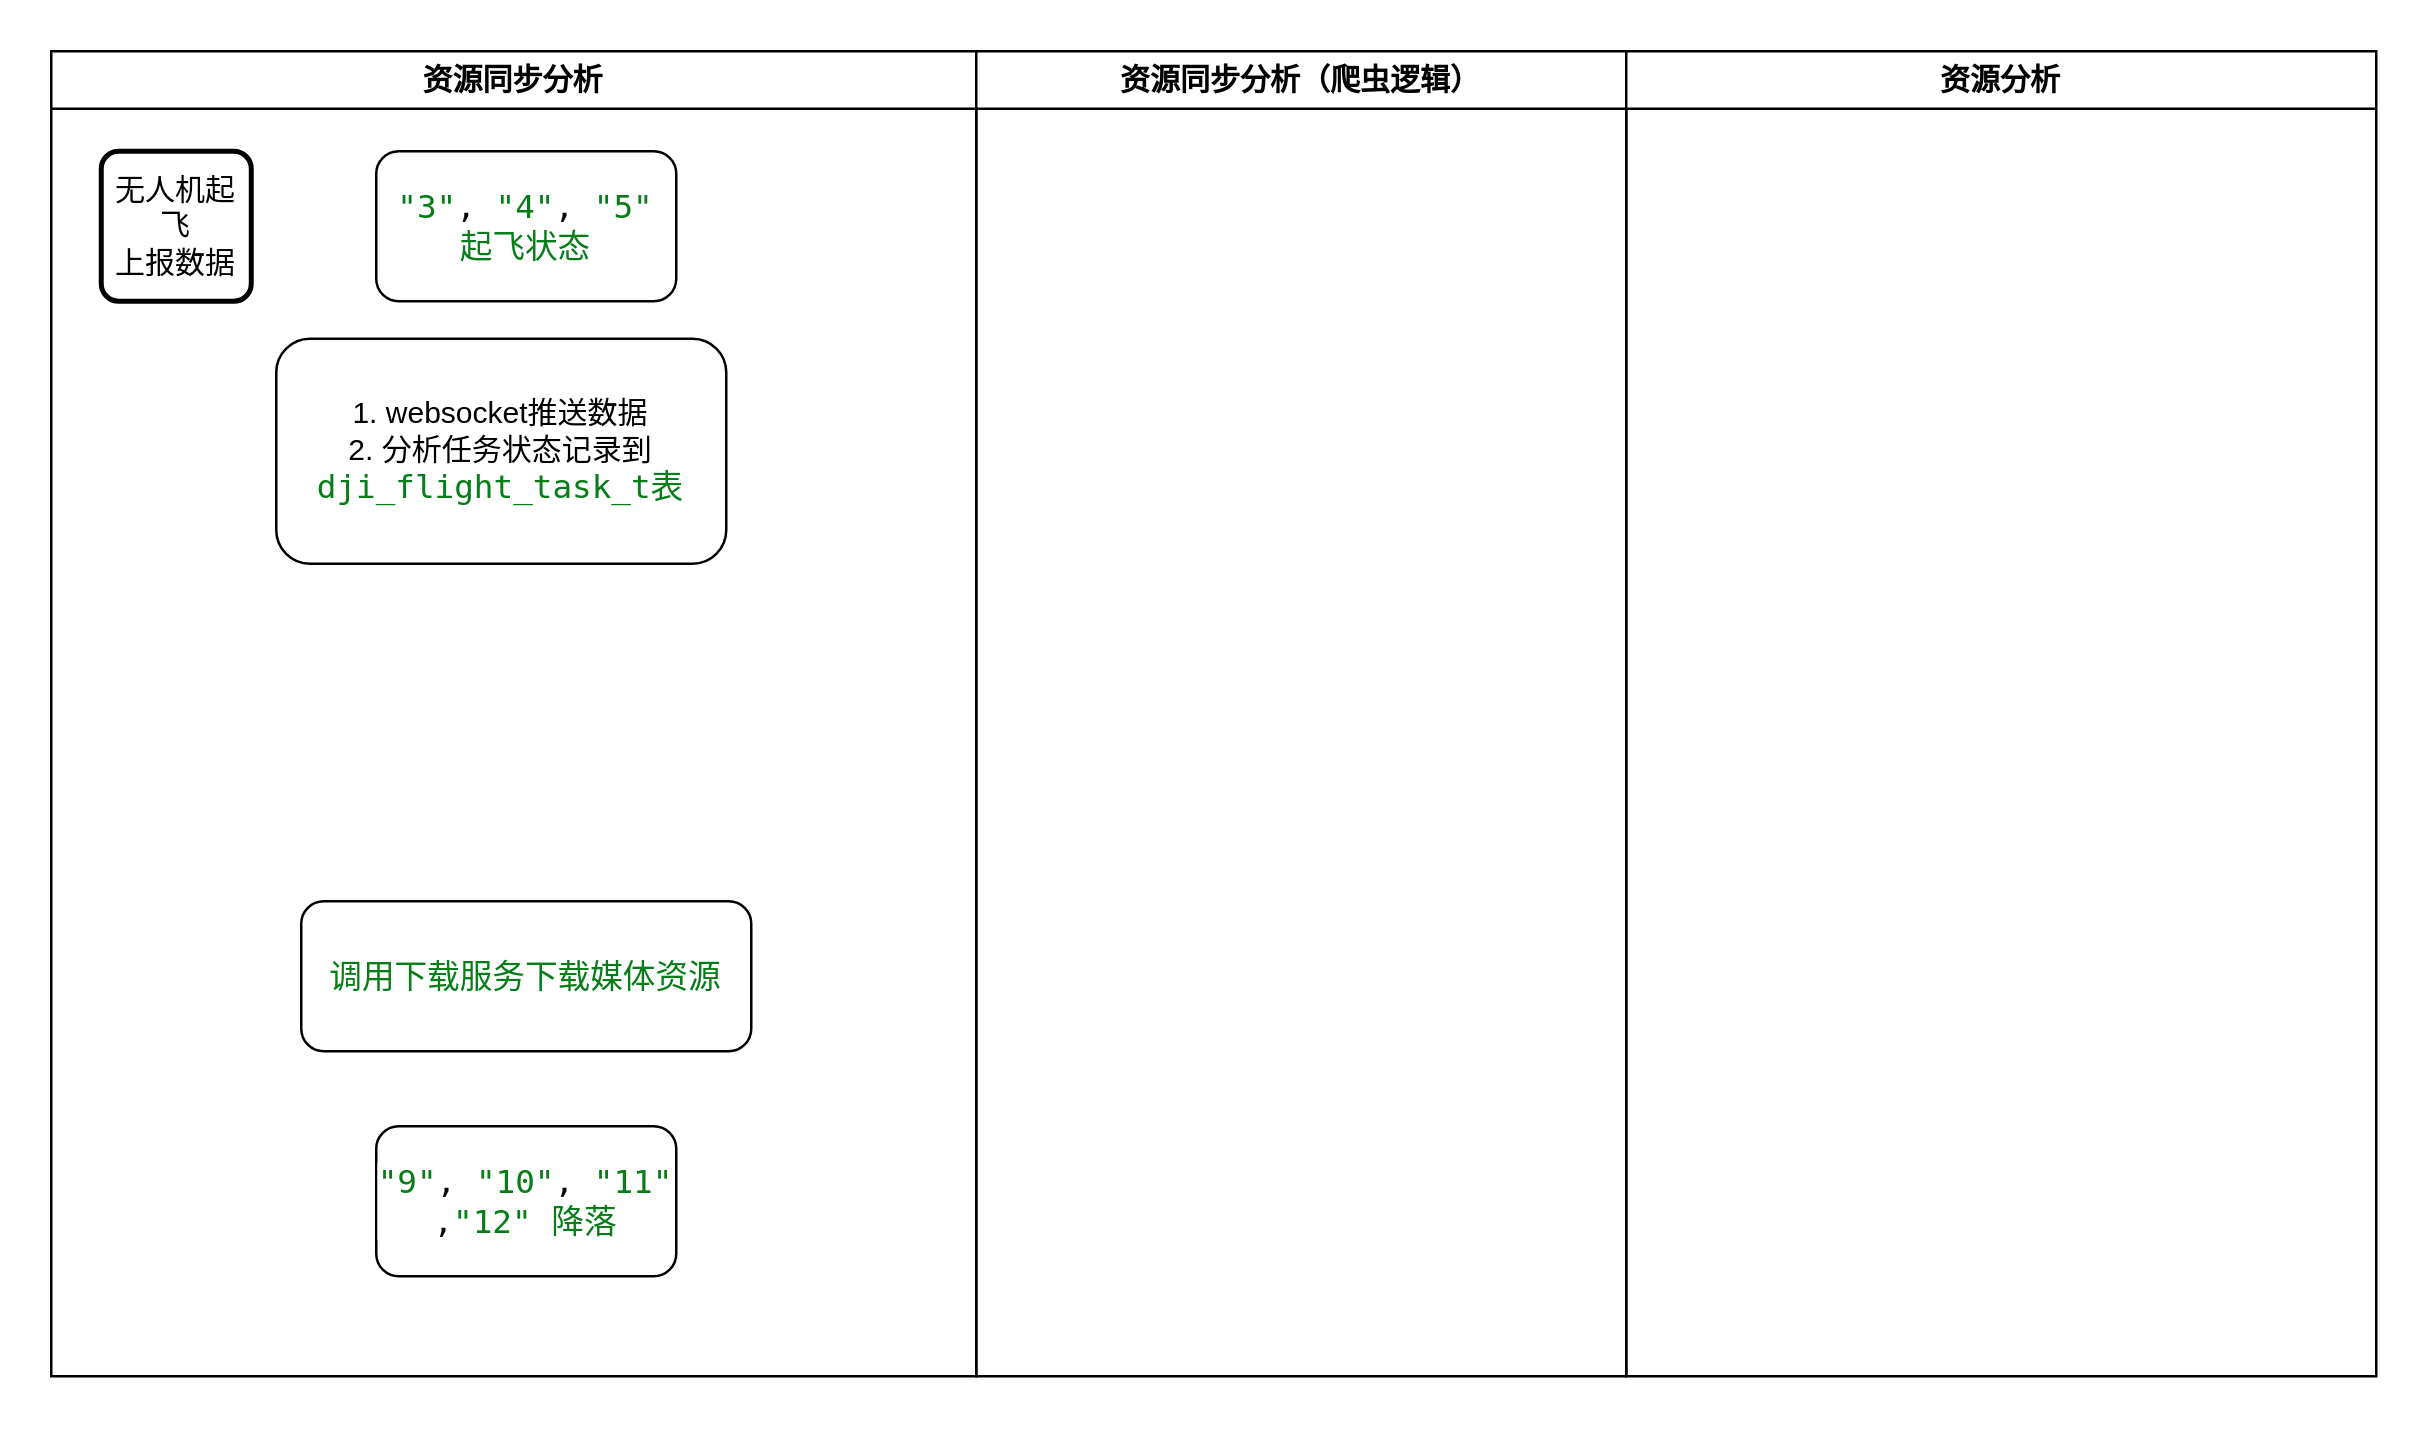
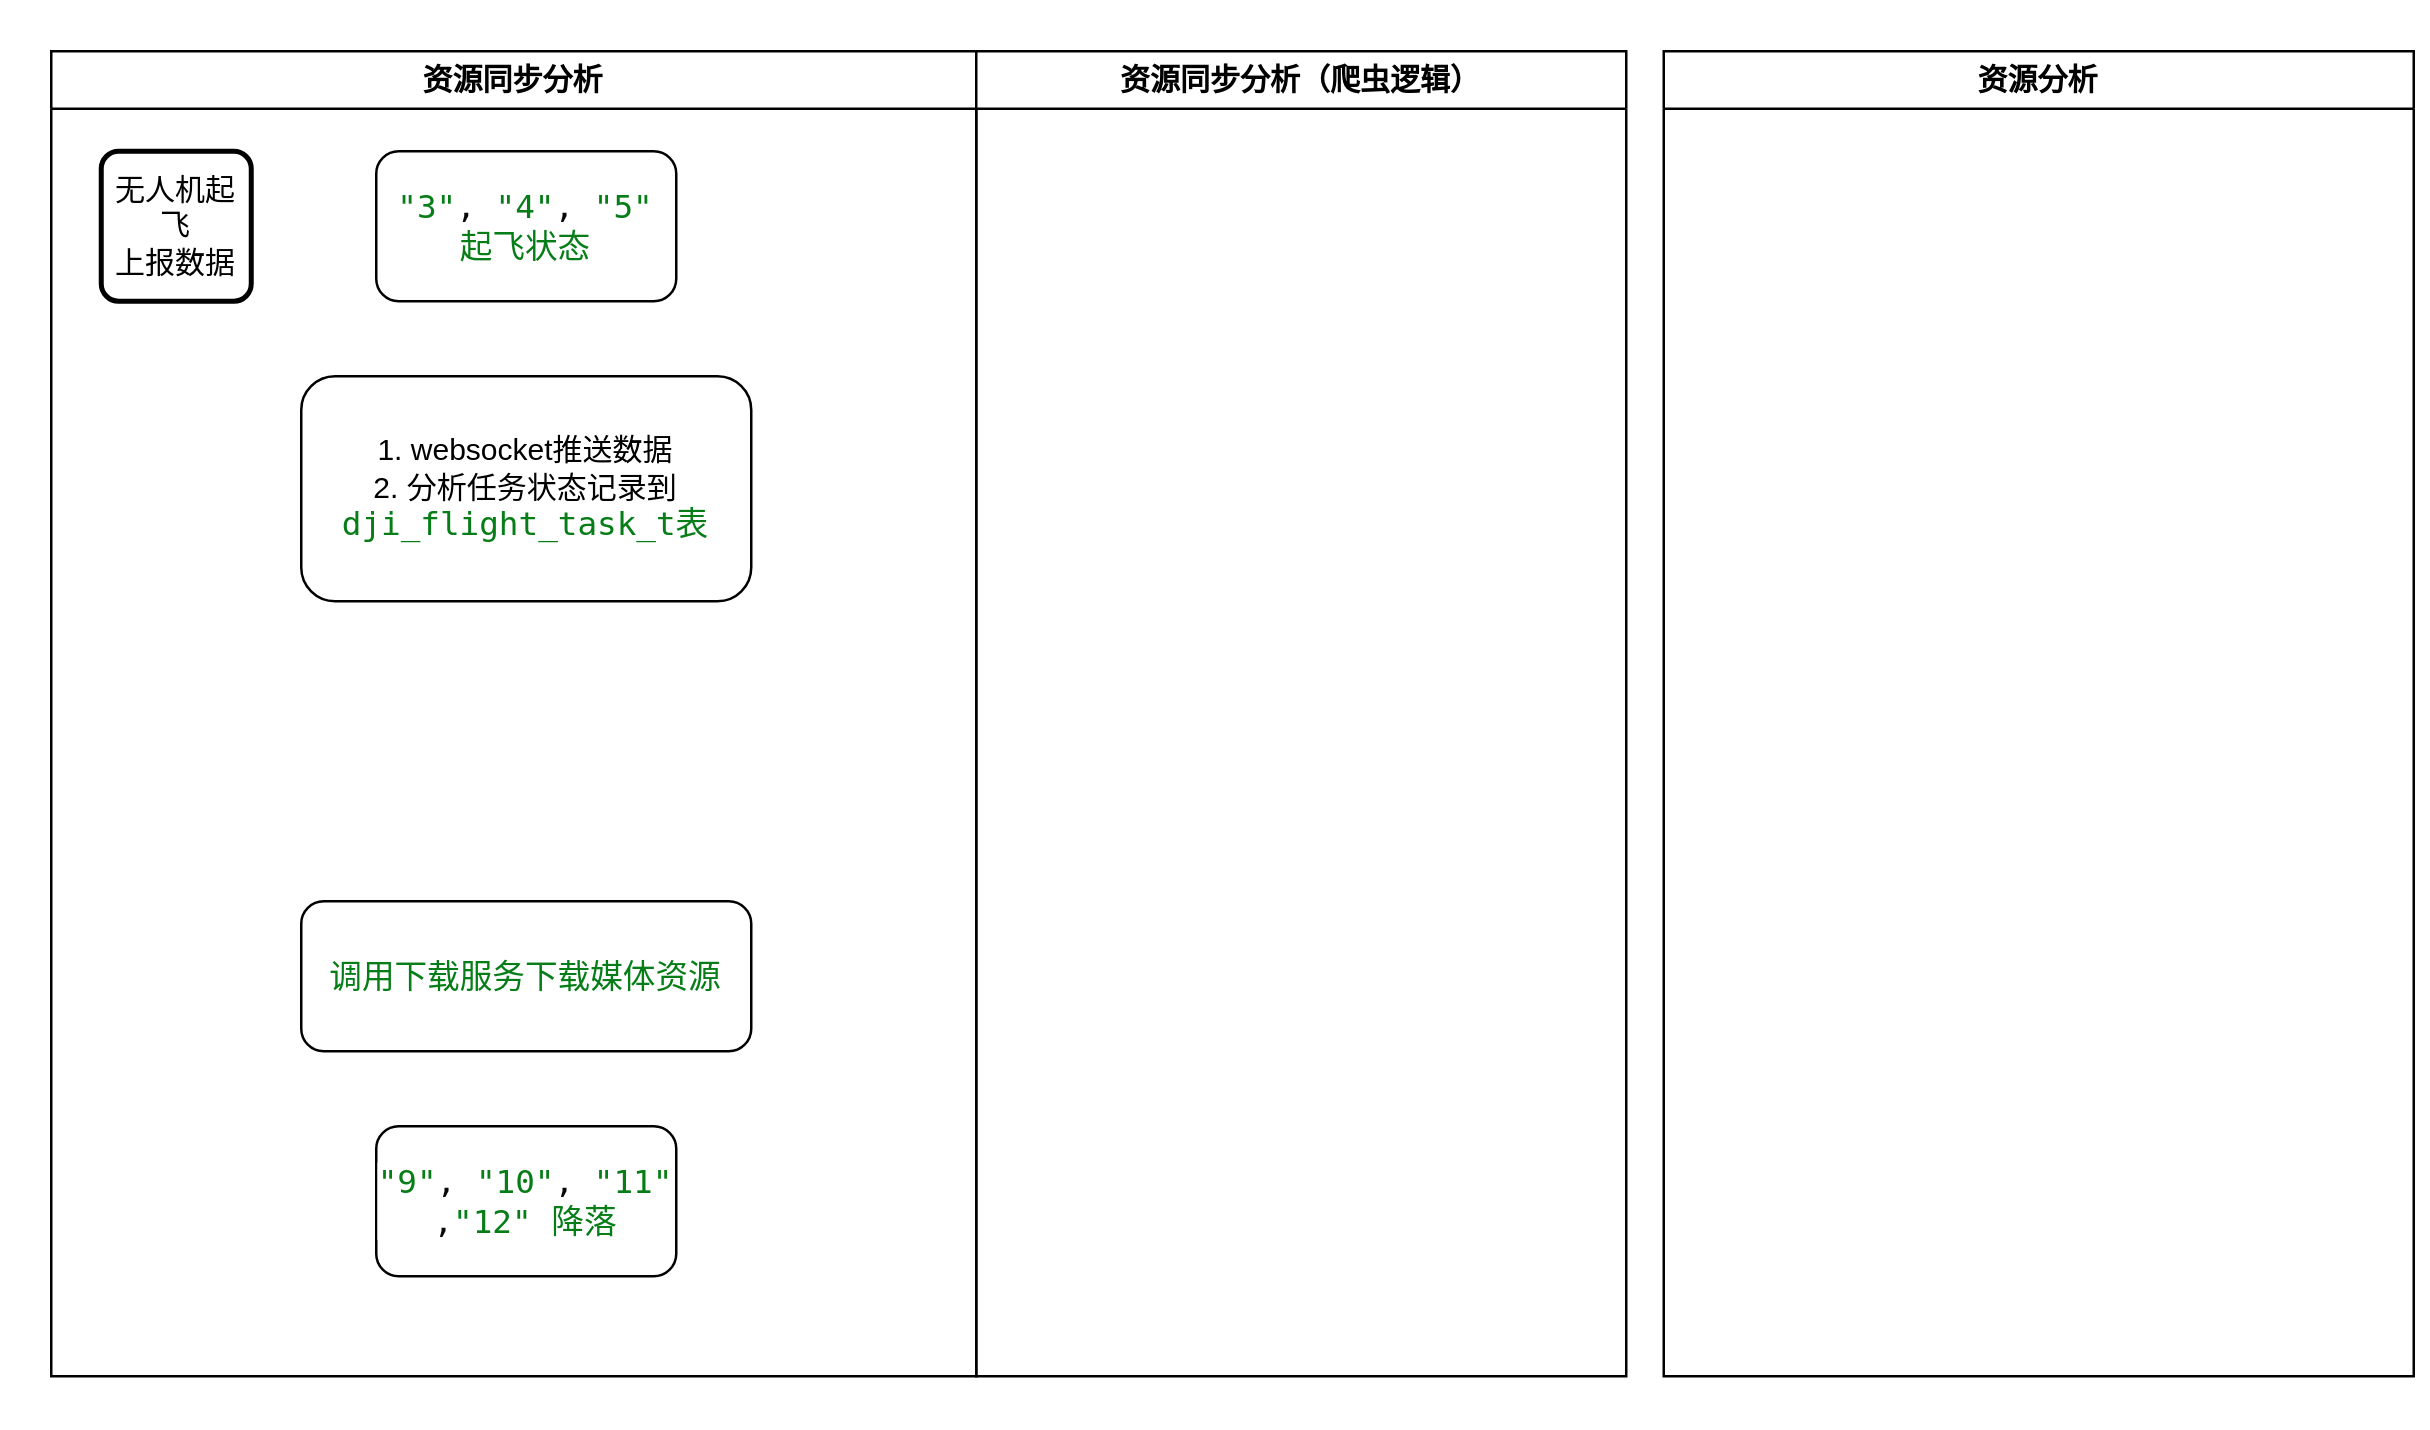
(501, 451) -> (526, 489)
(2001, 714) -> (2039, 714)
